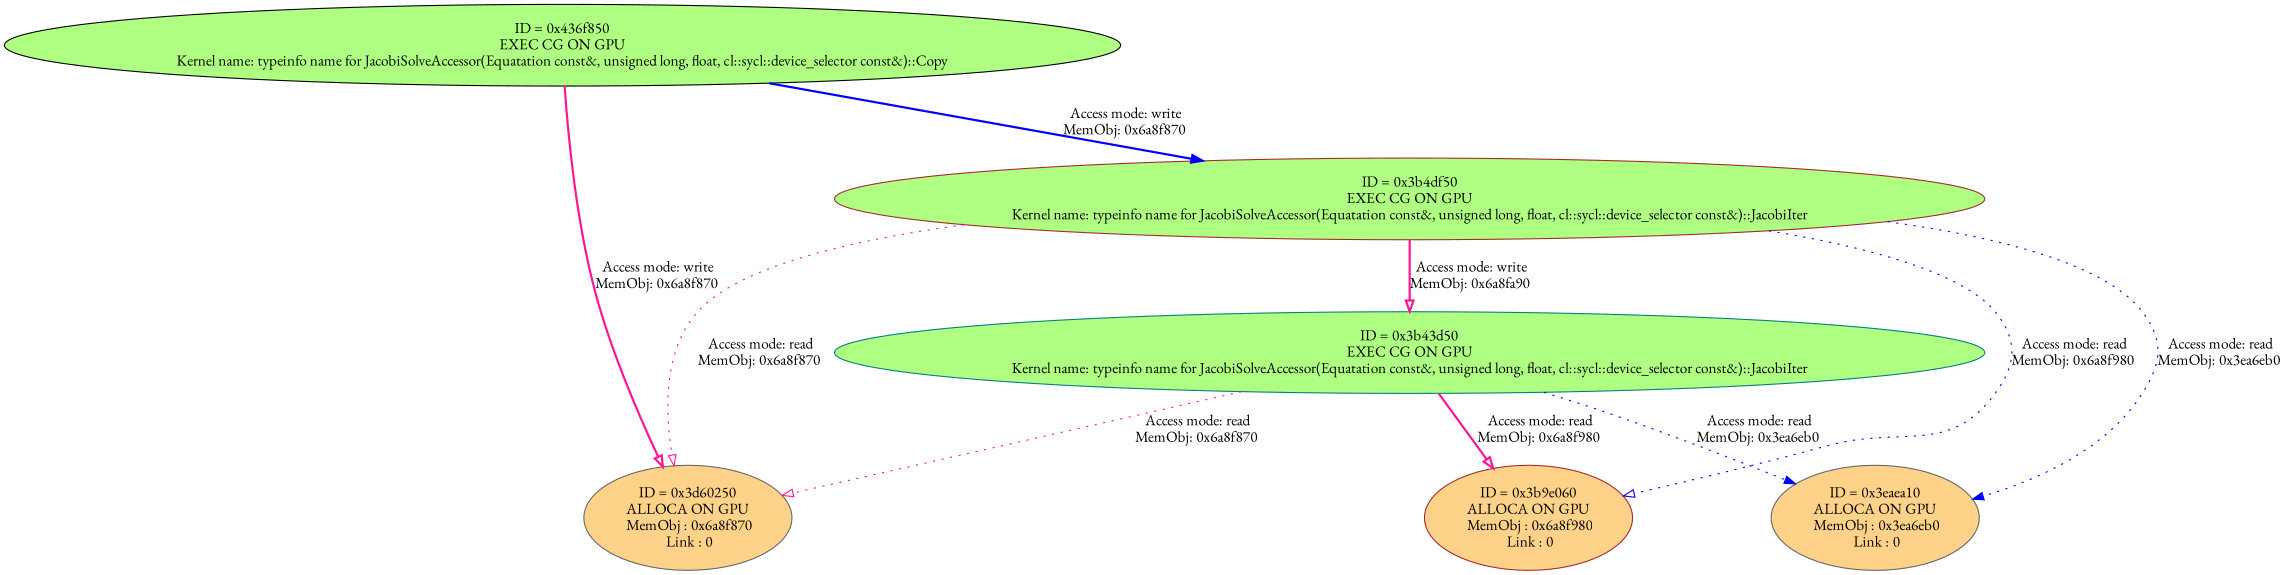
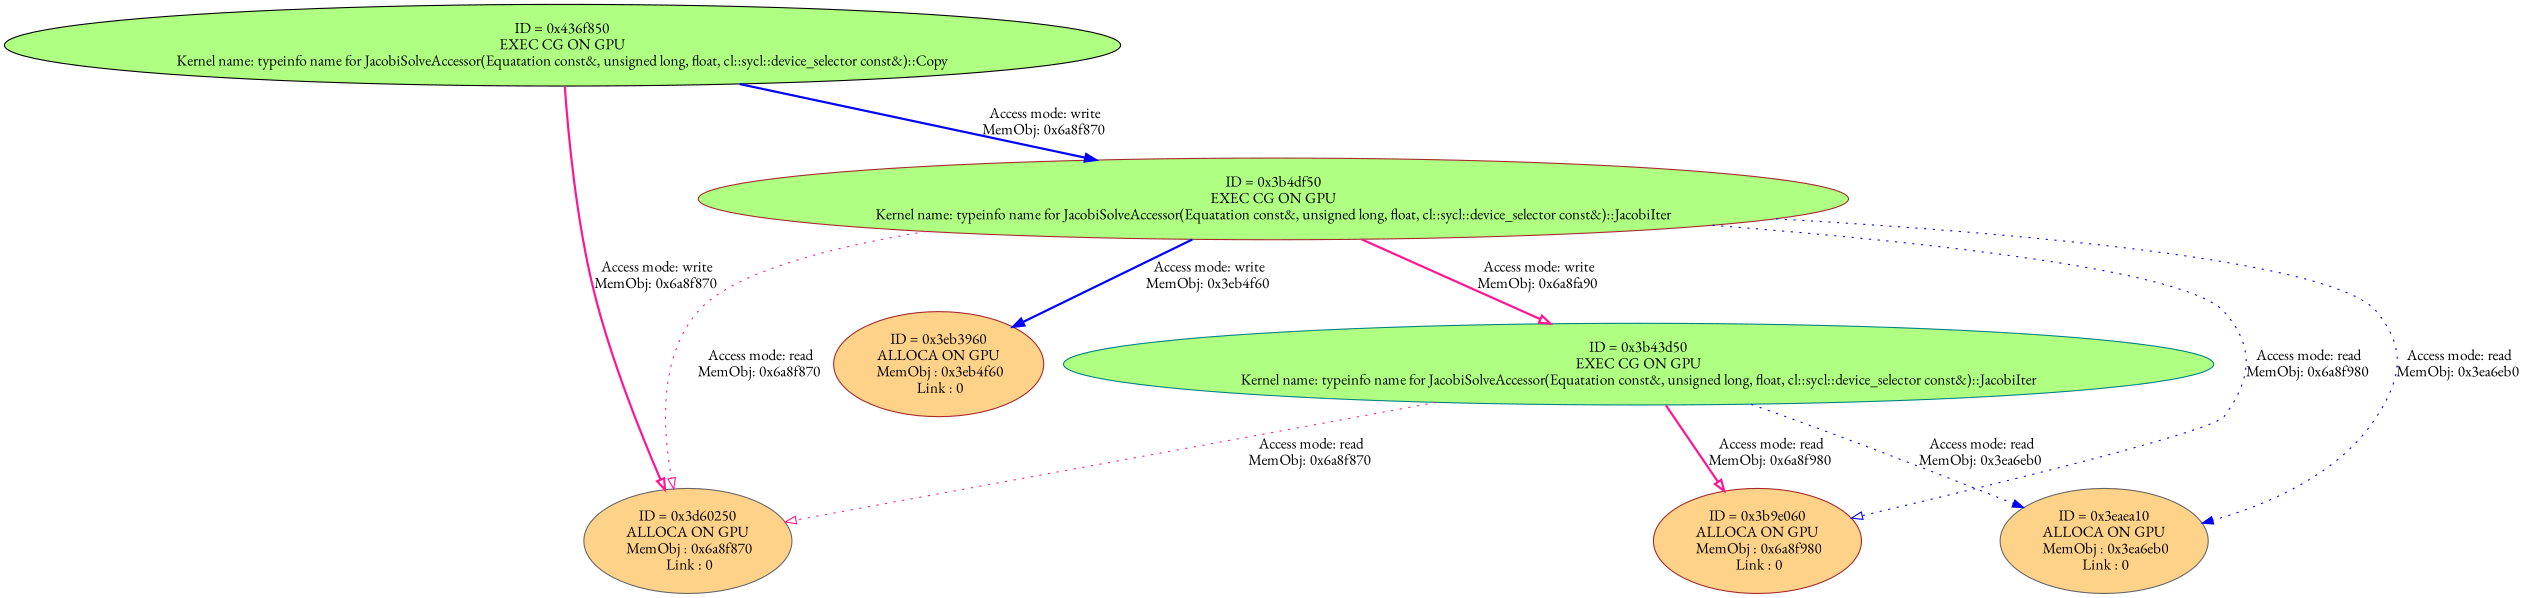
none -> (939, 364)
